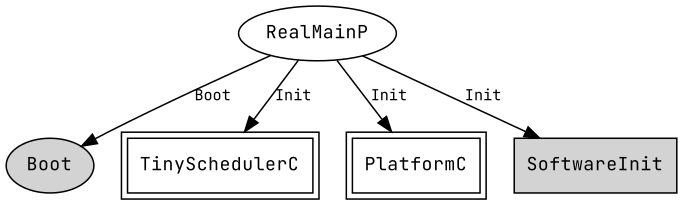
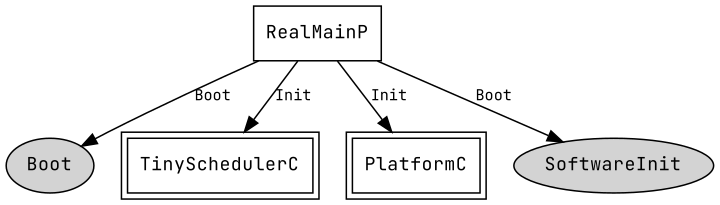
(317, 33) -> (317, 33)
(484, 96) -> (494, 96)
(596, 166) -> (614, 166)
